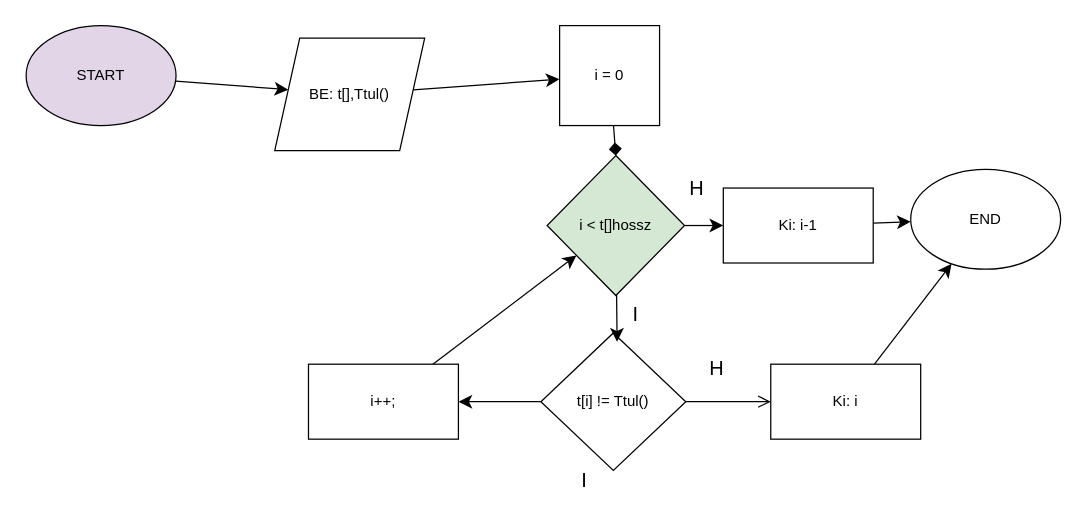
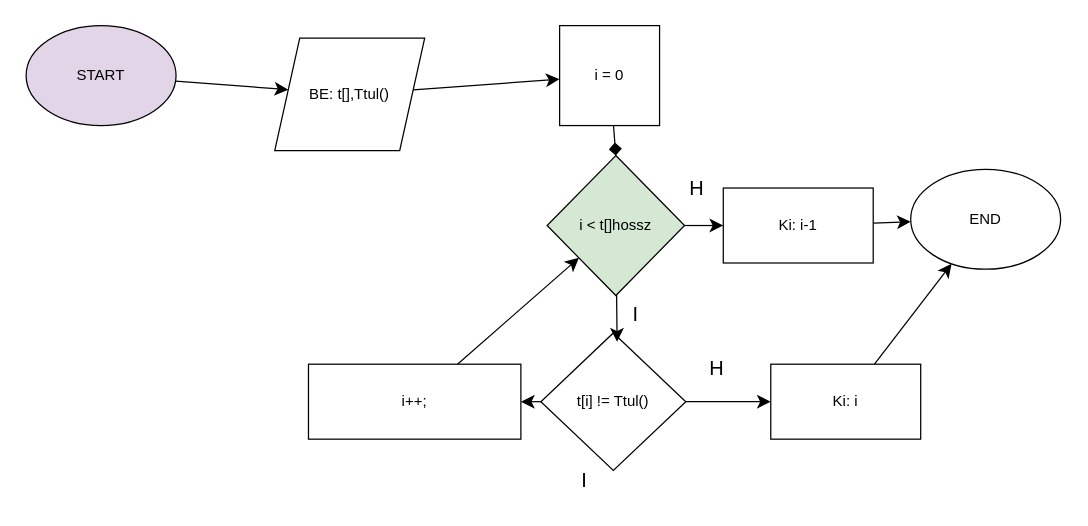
(383, 402) -> (414, 402)
(762, 402) -> (759, 402)
